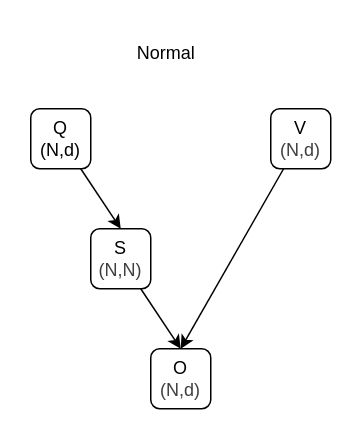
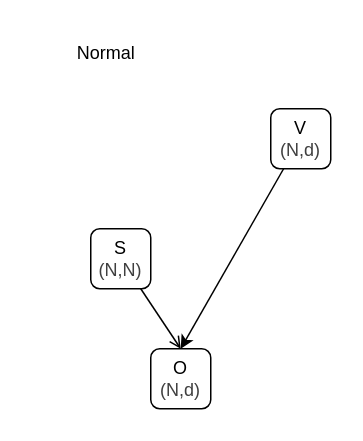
(166, 53) -> (106, 53)
(61, 139) -> none
(98, 195) -> none
(174, 339) -> (176, 341)
